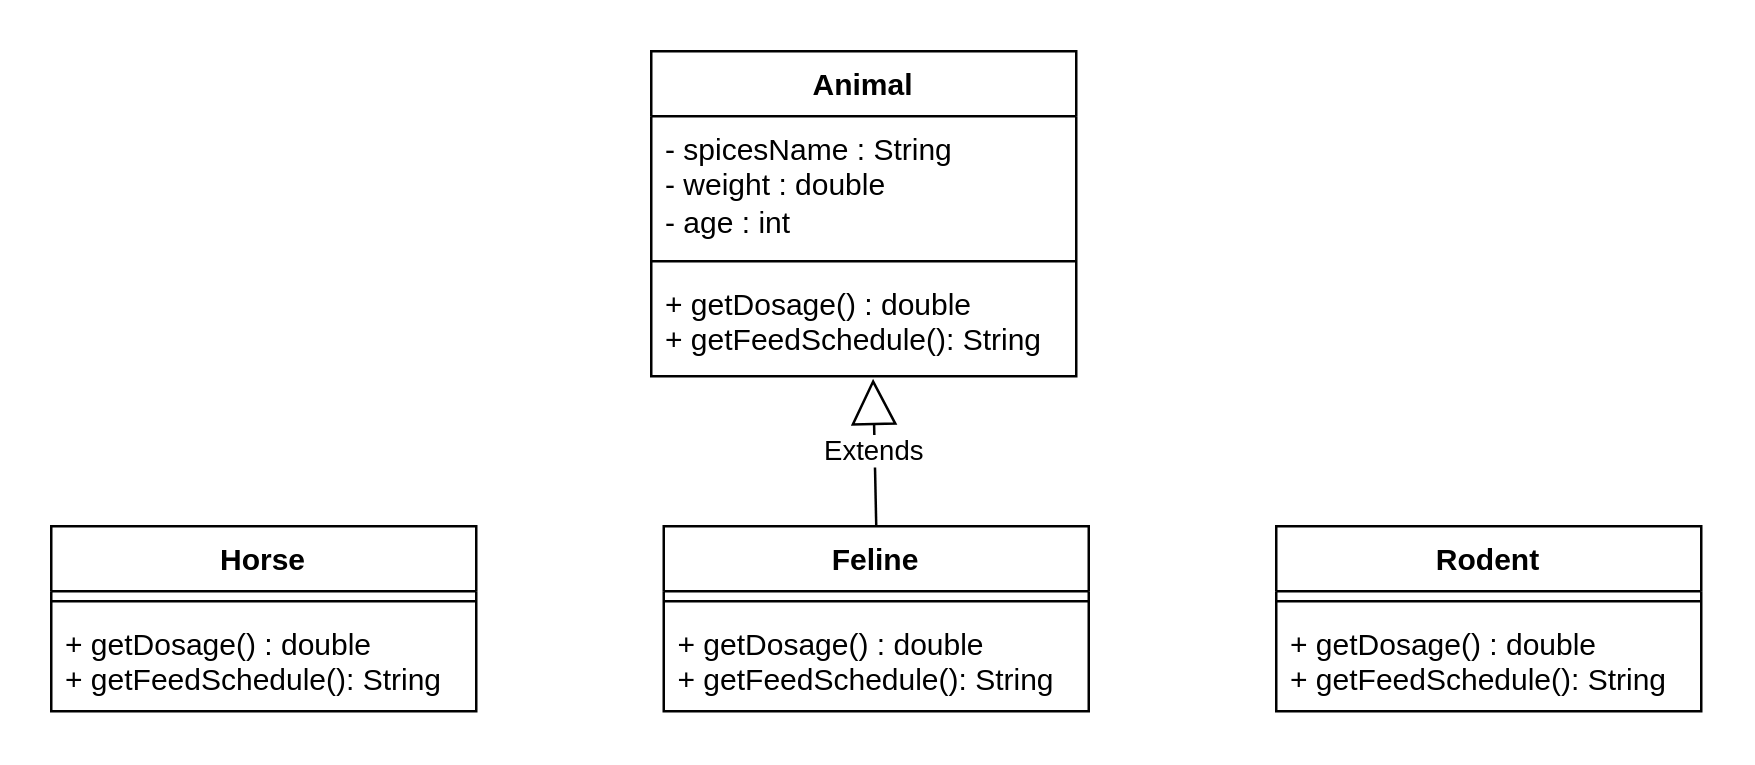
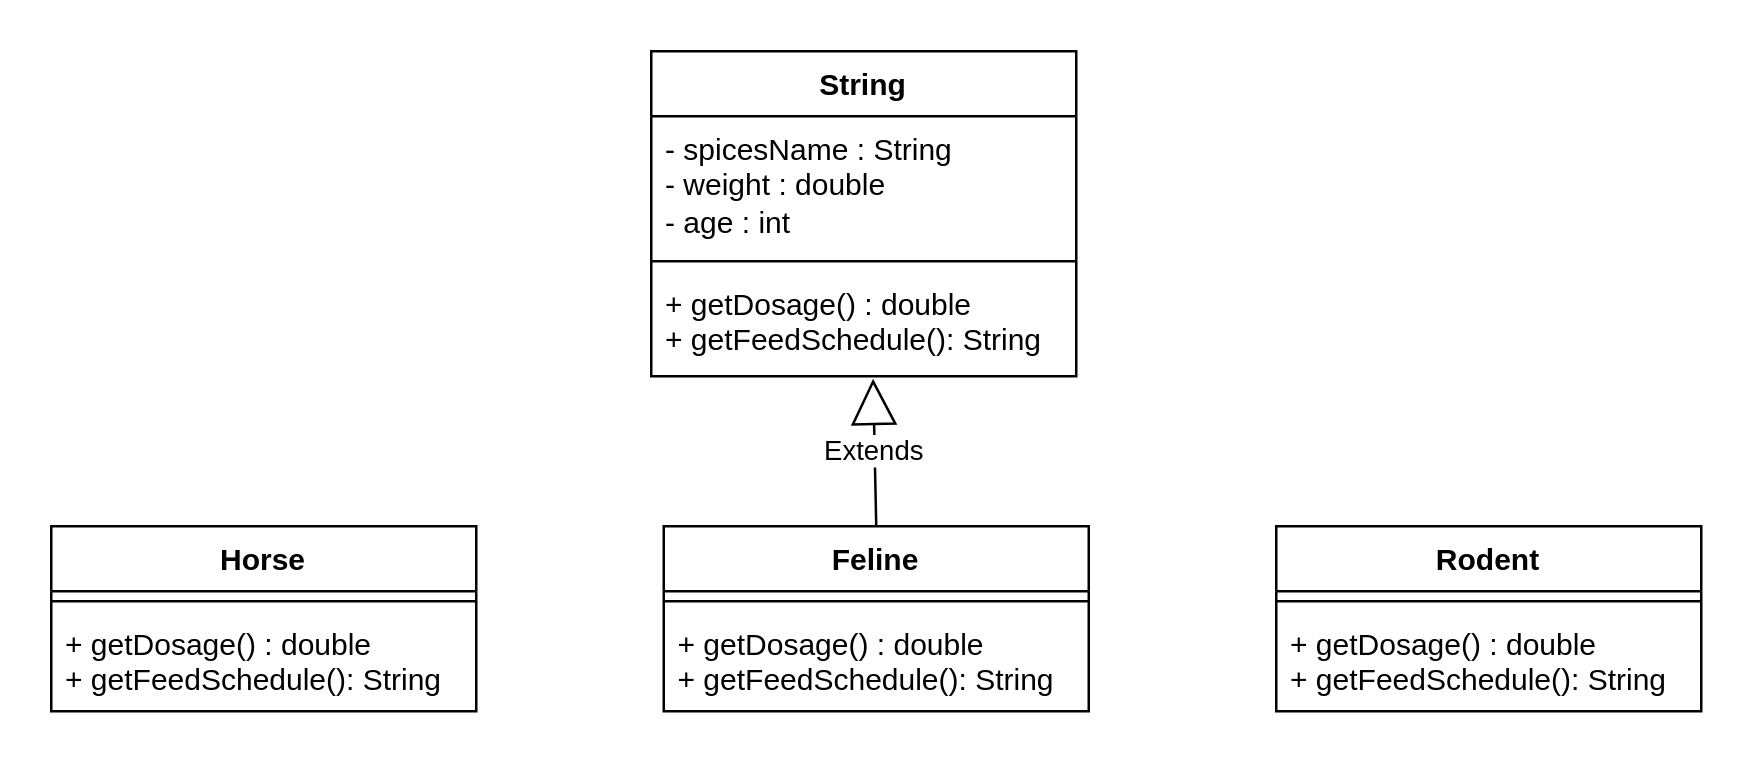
(864, 87) -> (864, 87)
